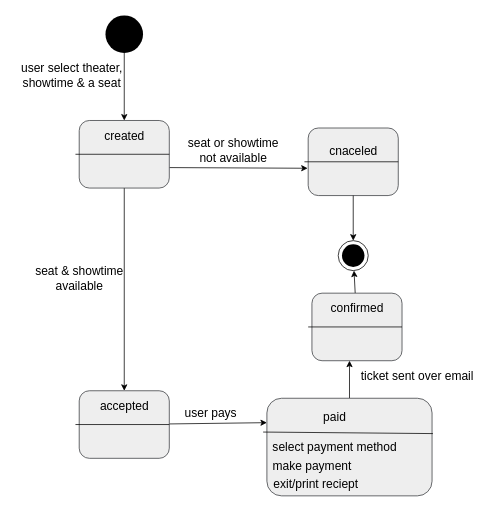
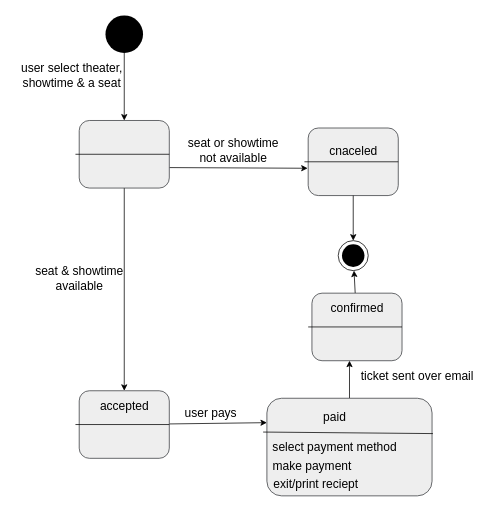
(124, 135) -> none
